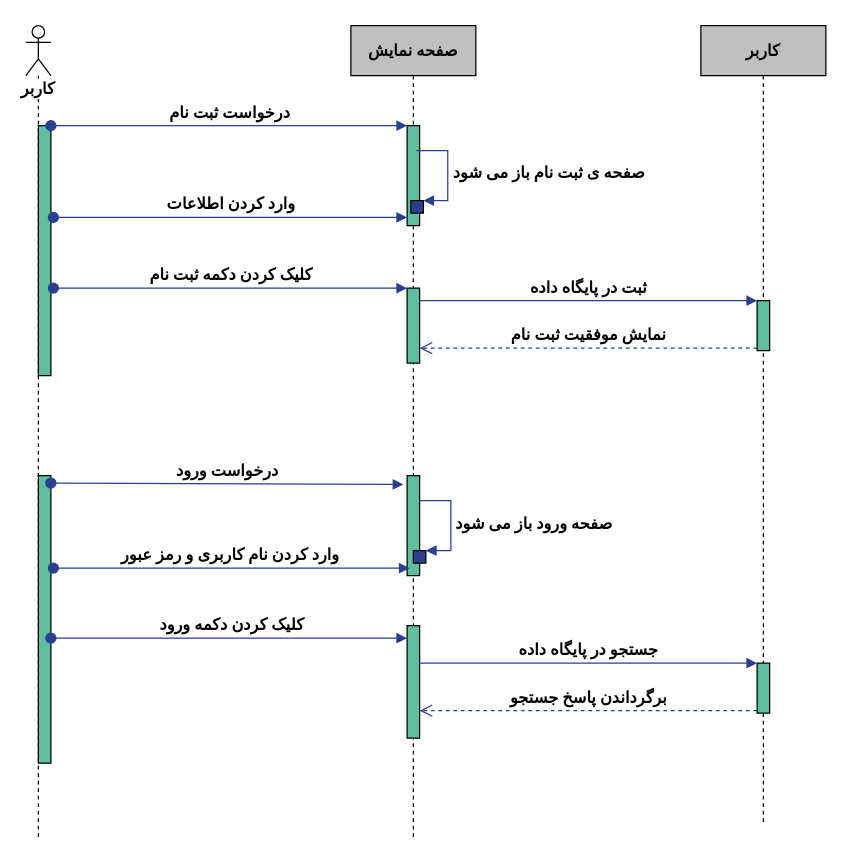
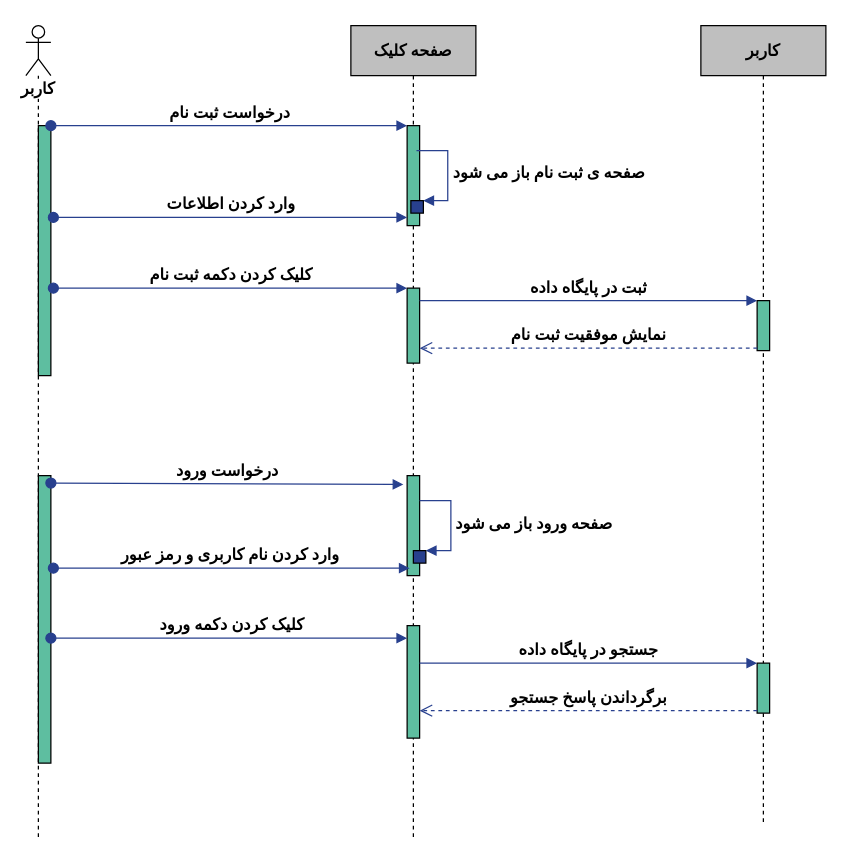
(413, 51) -> (413, 51)
